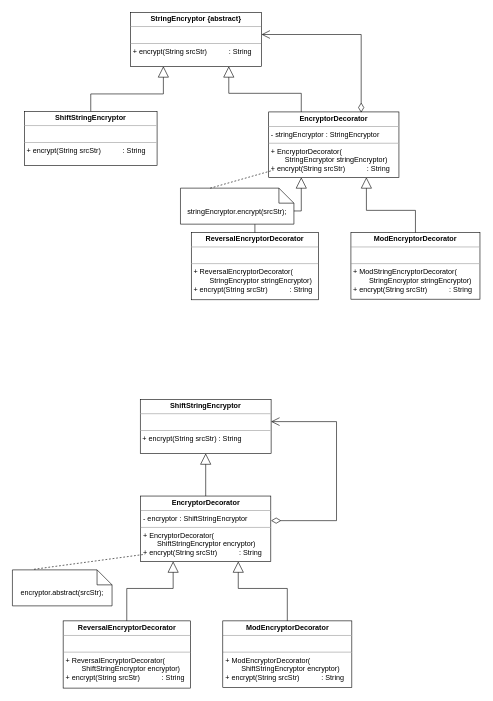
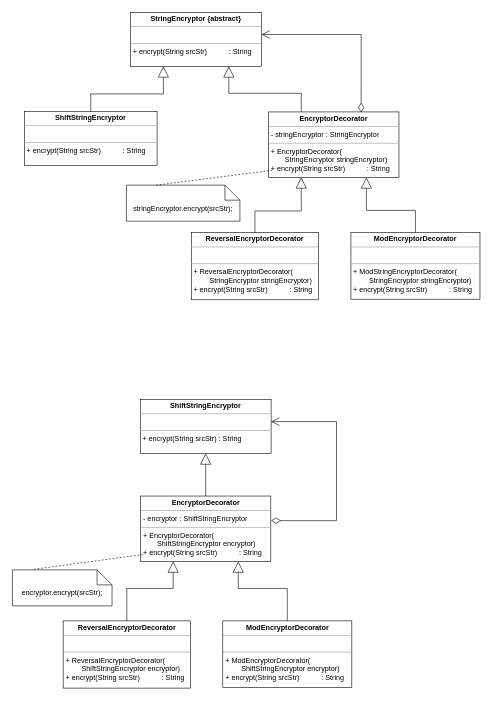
(237, 206) -> (183, 203)
(62, 598) -> (62, 598)
